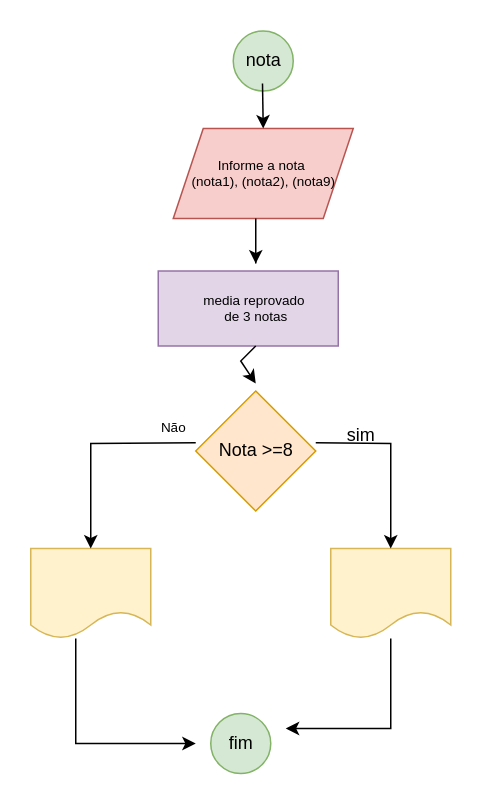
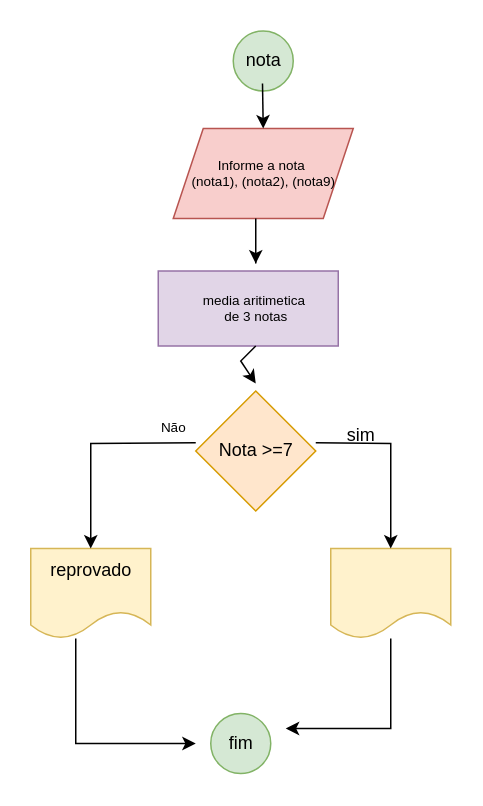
(257, 308) -> (257, 308)
(257, 451) -> (257, 451)
none -> (91, 571)
